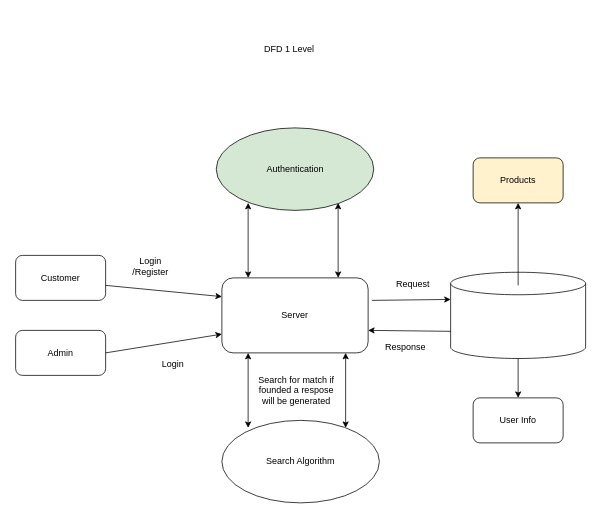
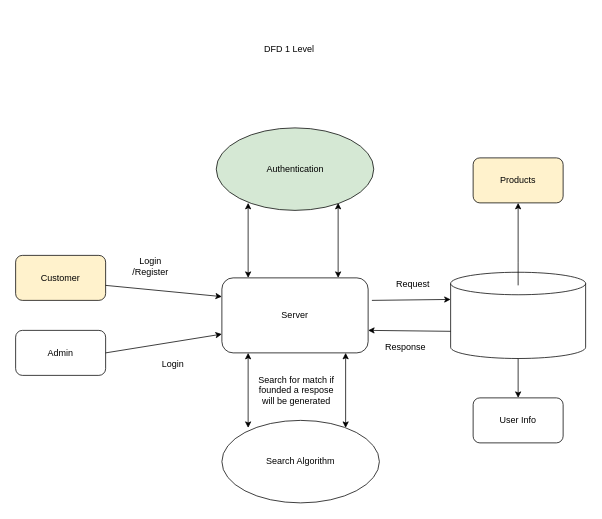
(60, 278) -> (60, 278)
